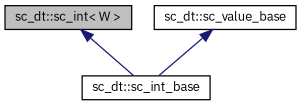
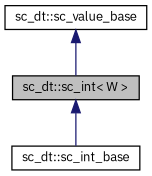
(181, 57) -> (76, 59)
